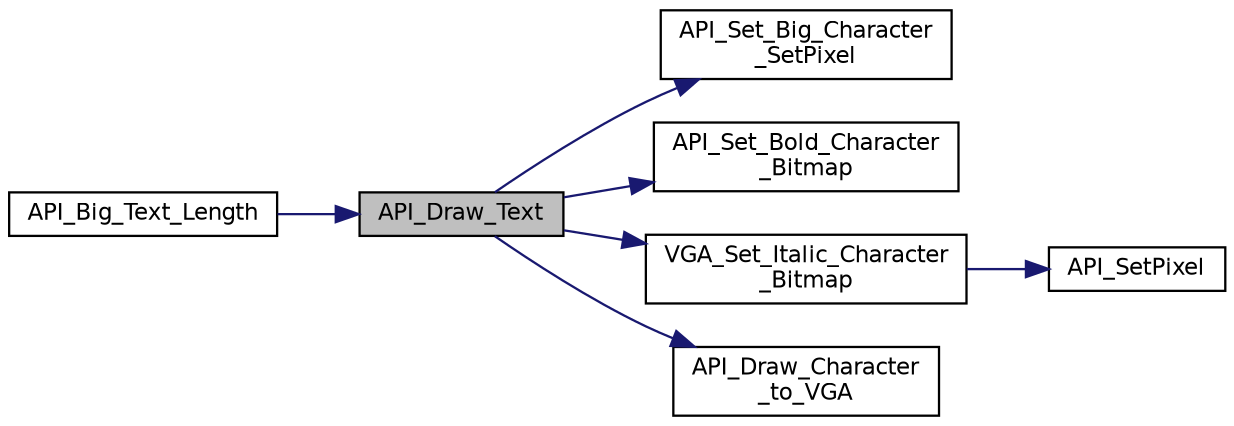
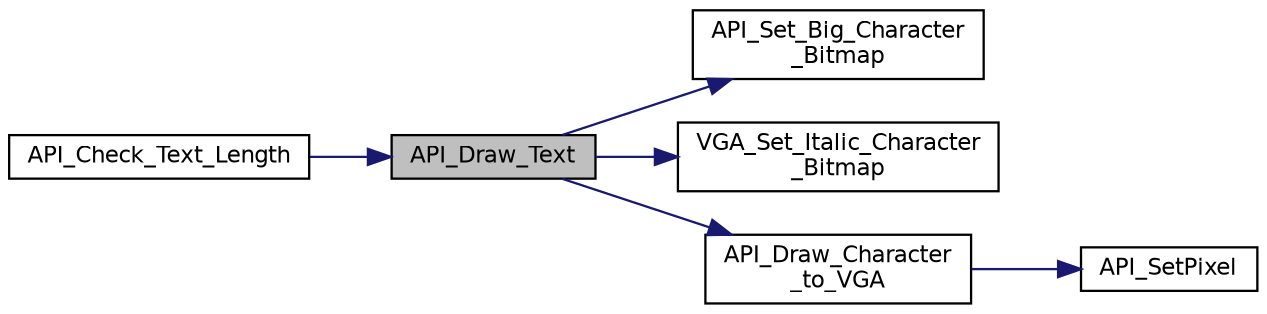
(806, 45) -> (838, 45)
(806, 157) -> none
(143, 214) -> (159, 157)
(996, 269) -> (1014, 269)
